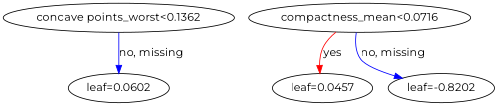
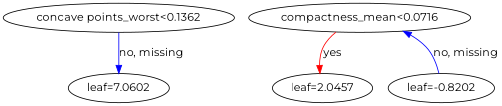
(365, 63) -> (429, 51)
(119, 88) -> (119, 88)
(323, 88) -> (323, 88)
